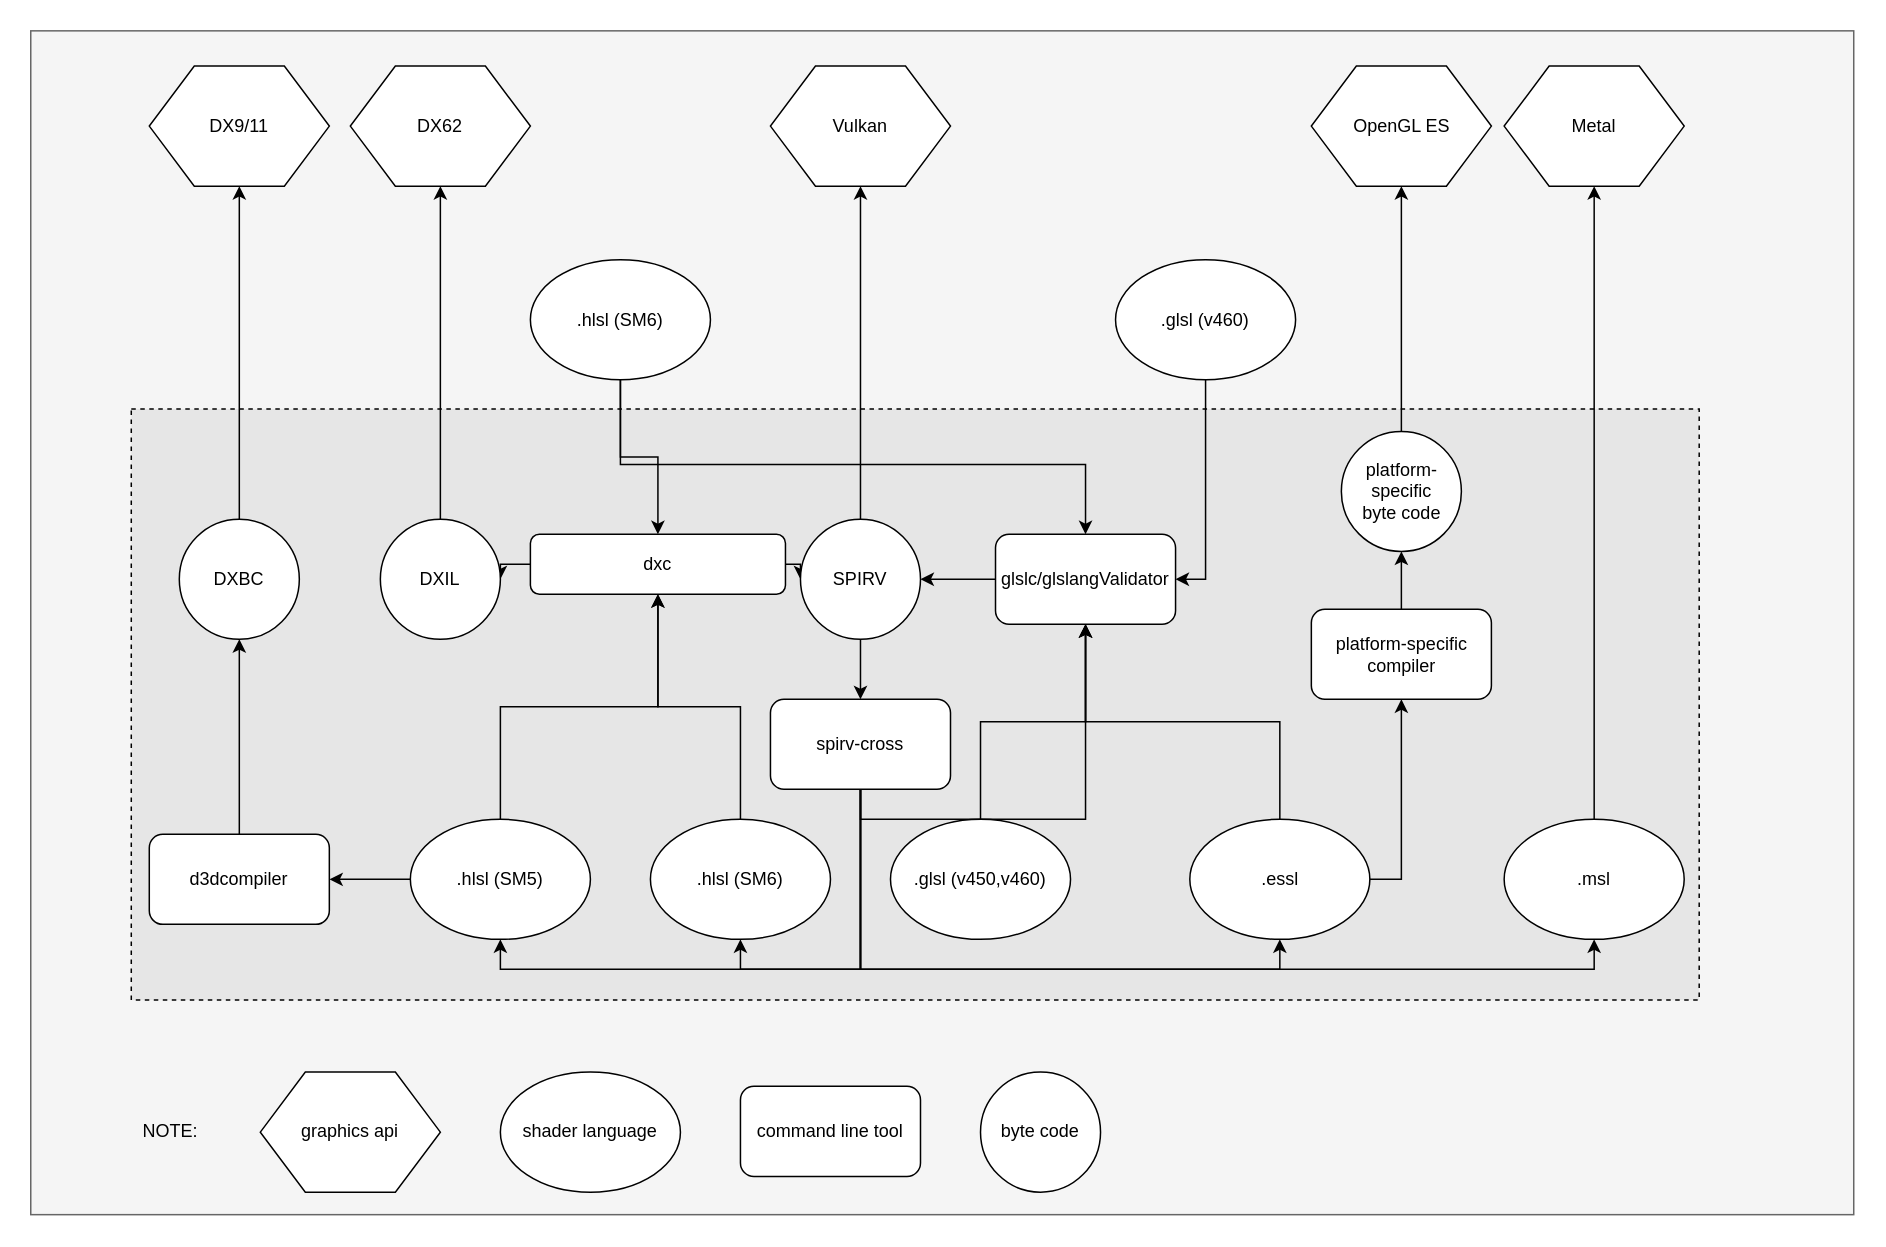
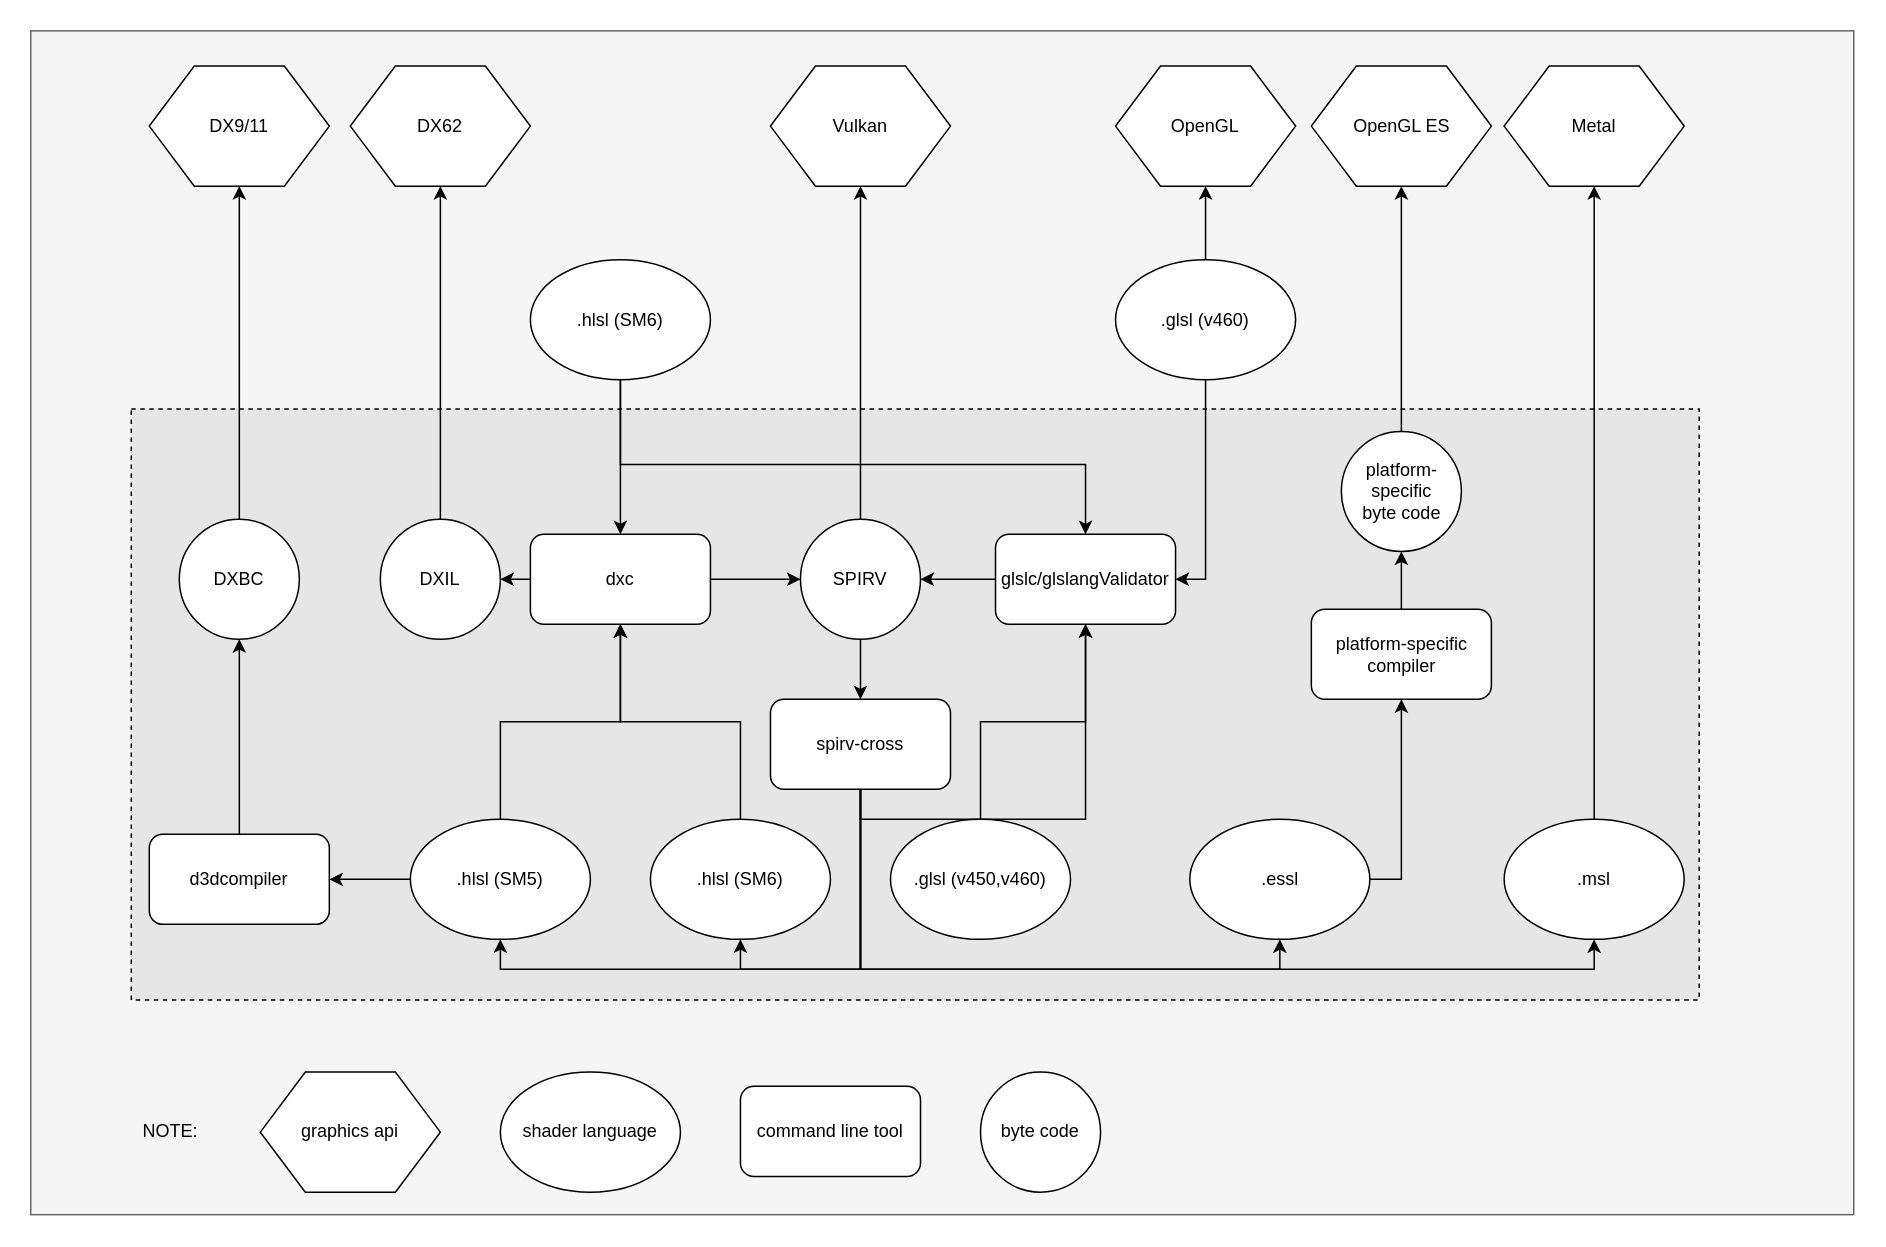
none -> (1205, 126)
none -> (1205, 228)
(658, 564) -> (620, 579)
(1232, 722) -> none
